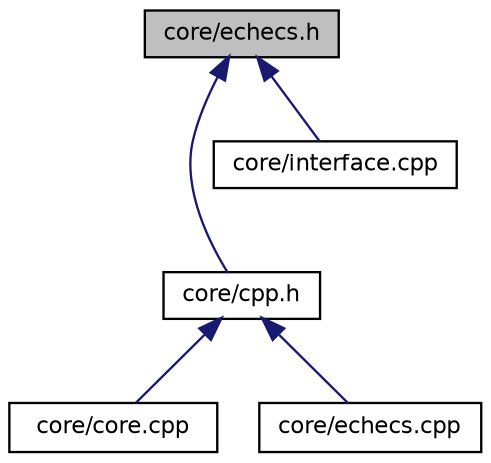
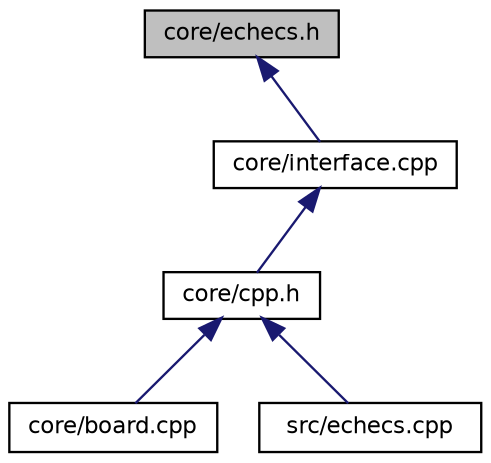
(191, 176) -> (281, 240)
(113, 428) -> (113, 428)
(370, 428) -> (370, 428)
